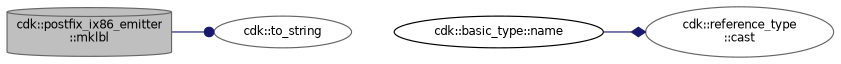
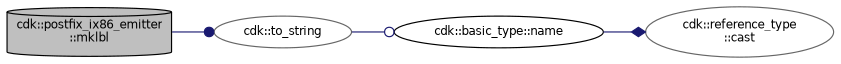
(89, 32) -> (89, 32)
none -> (368, 32)
